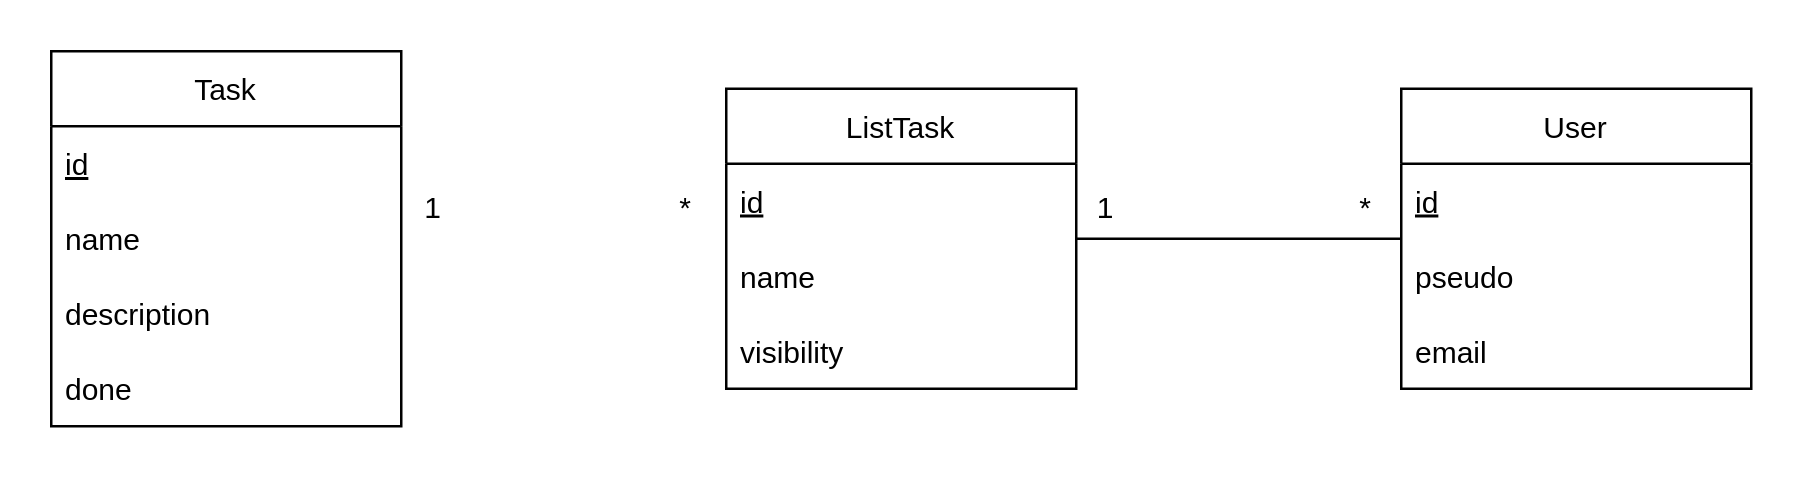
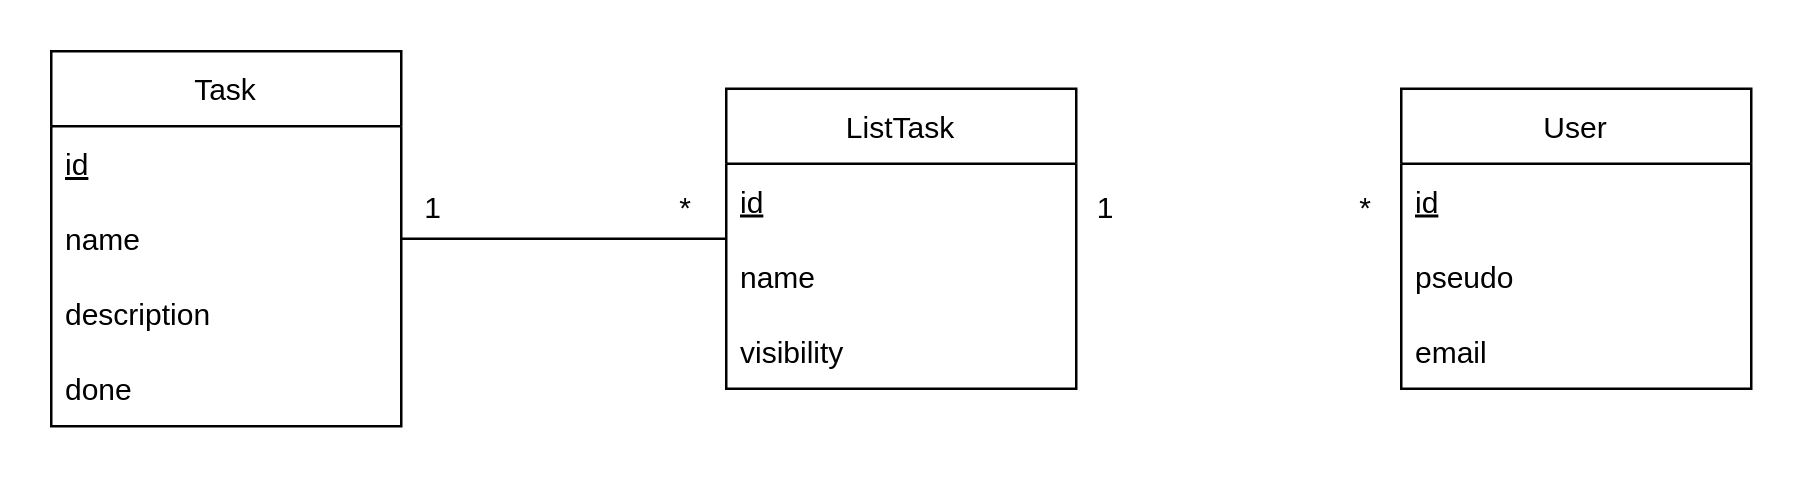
none -> (563, 239)
(1239, 239) -> none
